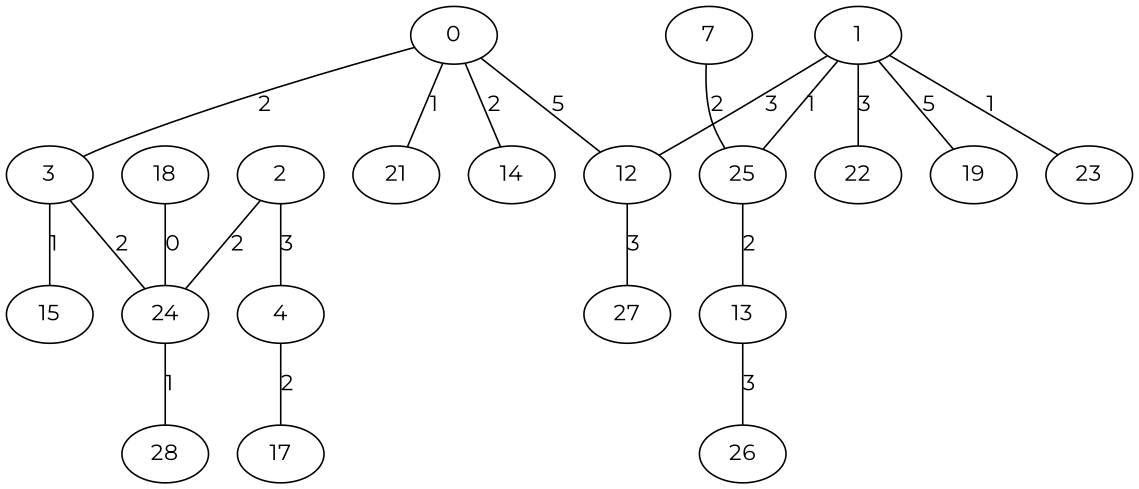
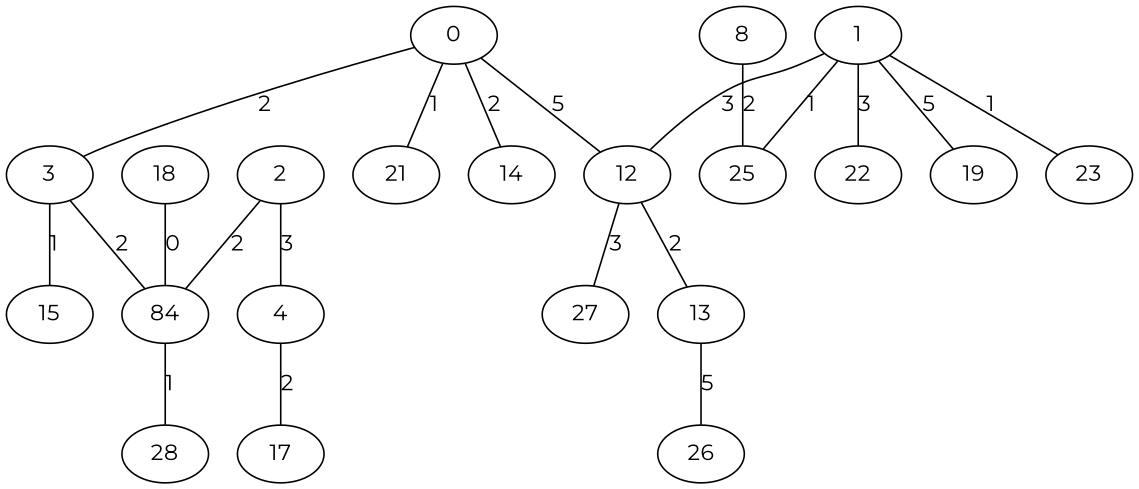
(709, 35) -> (743, 35)
(743, 245) -> (664, 245)
(165, 314) -> (165, 314)
(750, 384) -> (708, 384)
